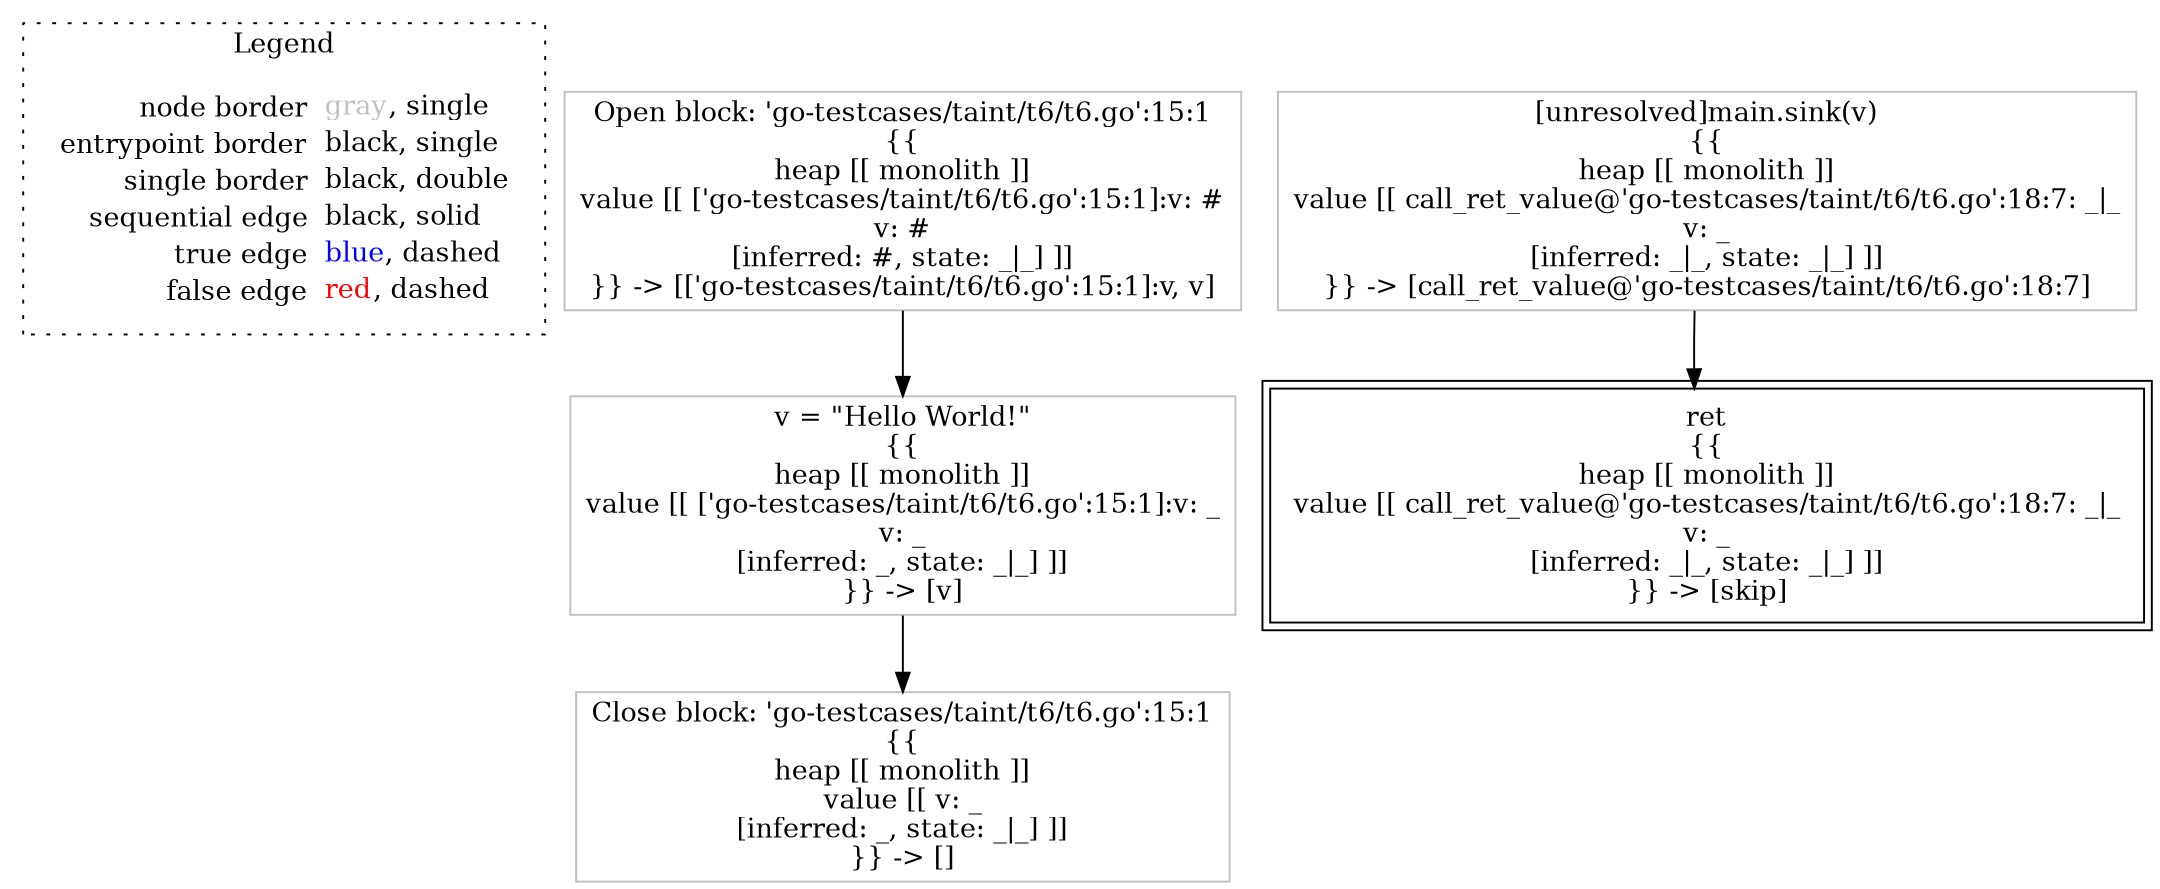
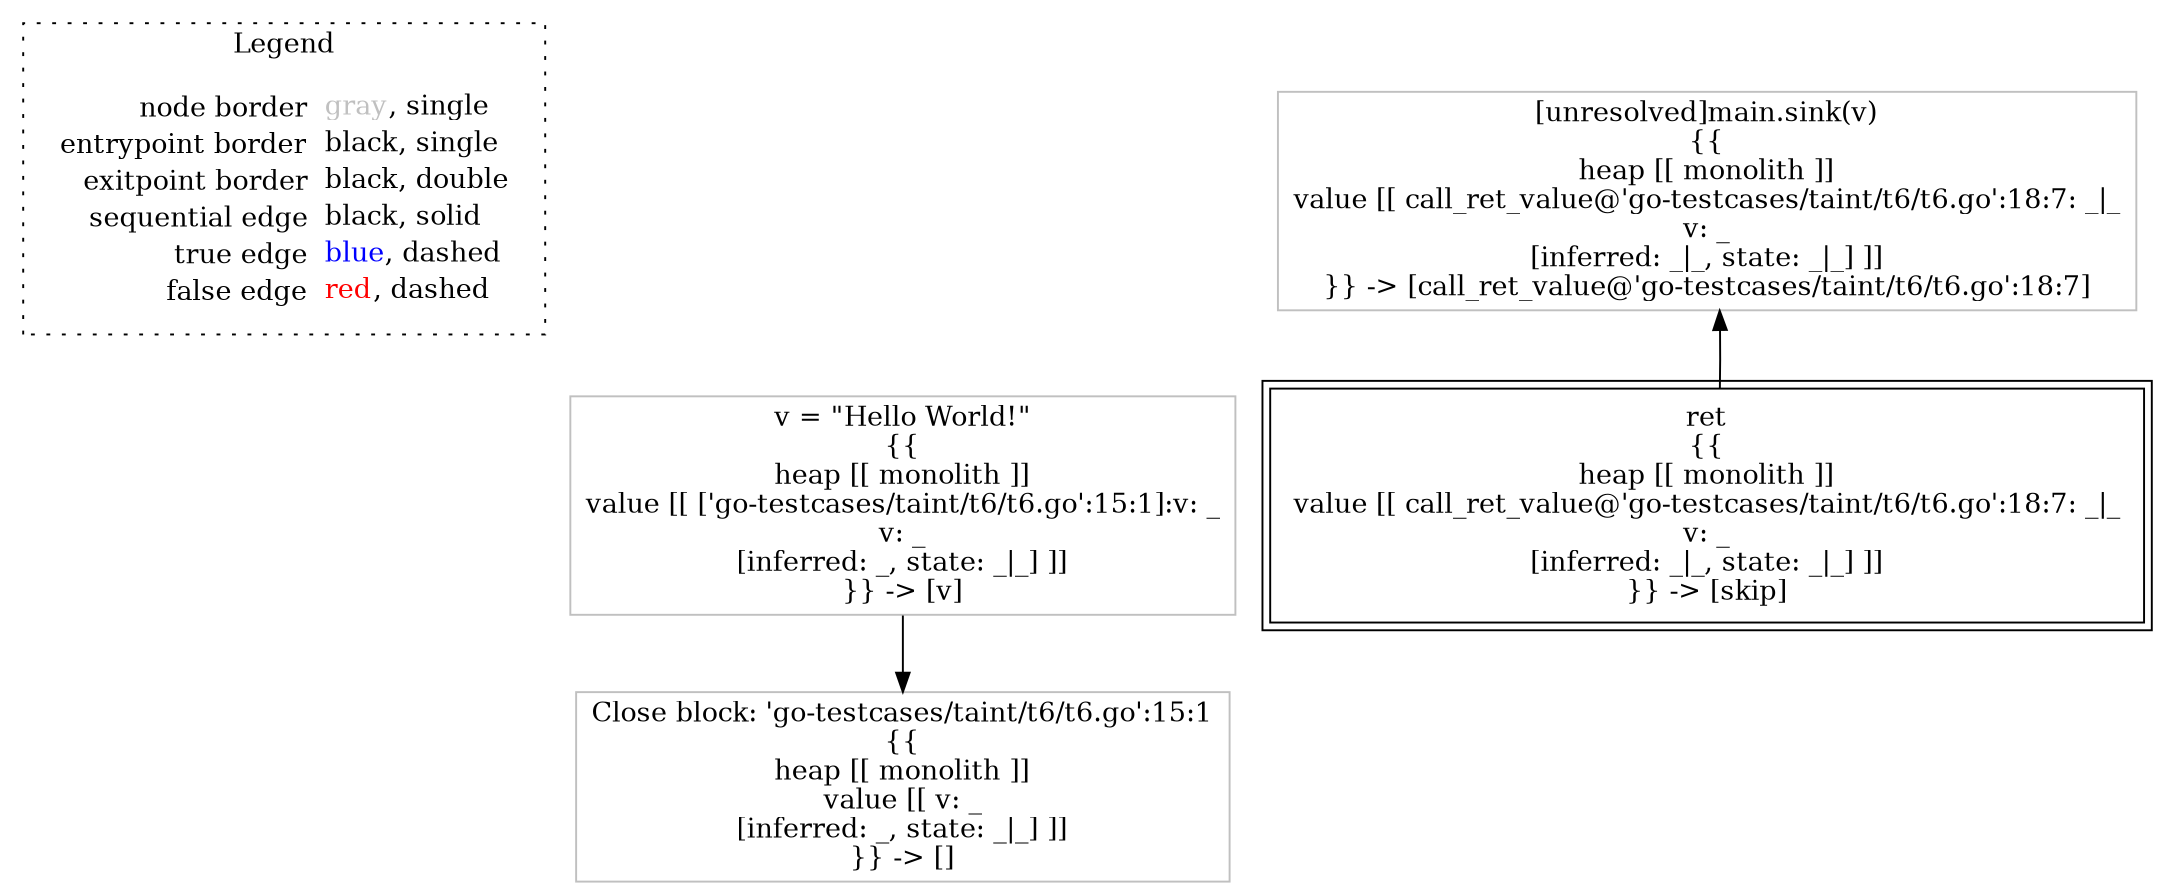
(220, 182) -> (200, 182)
(903, 201) -> none
(1694, 340) -> (1720, 360)
